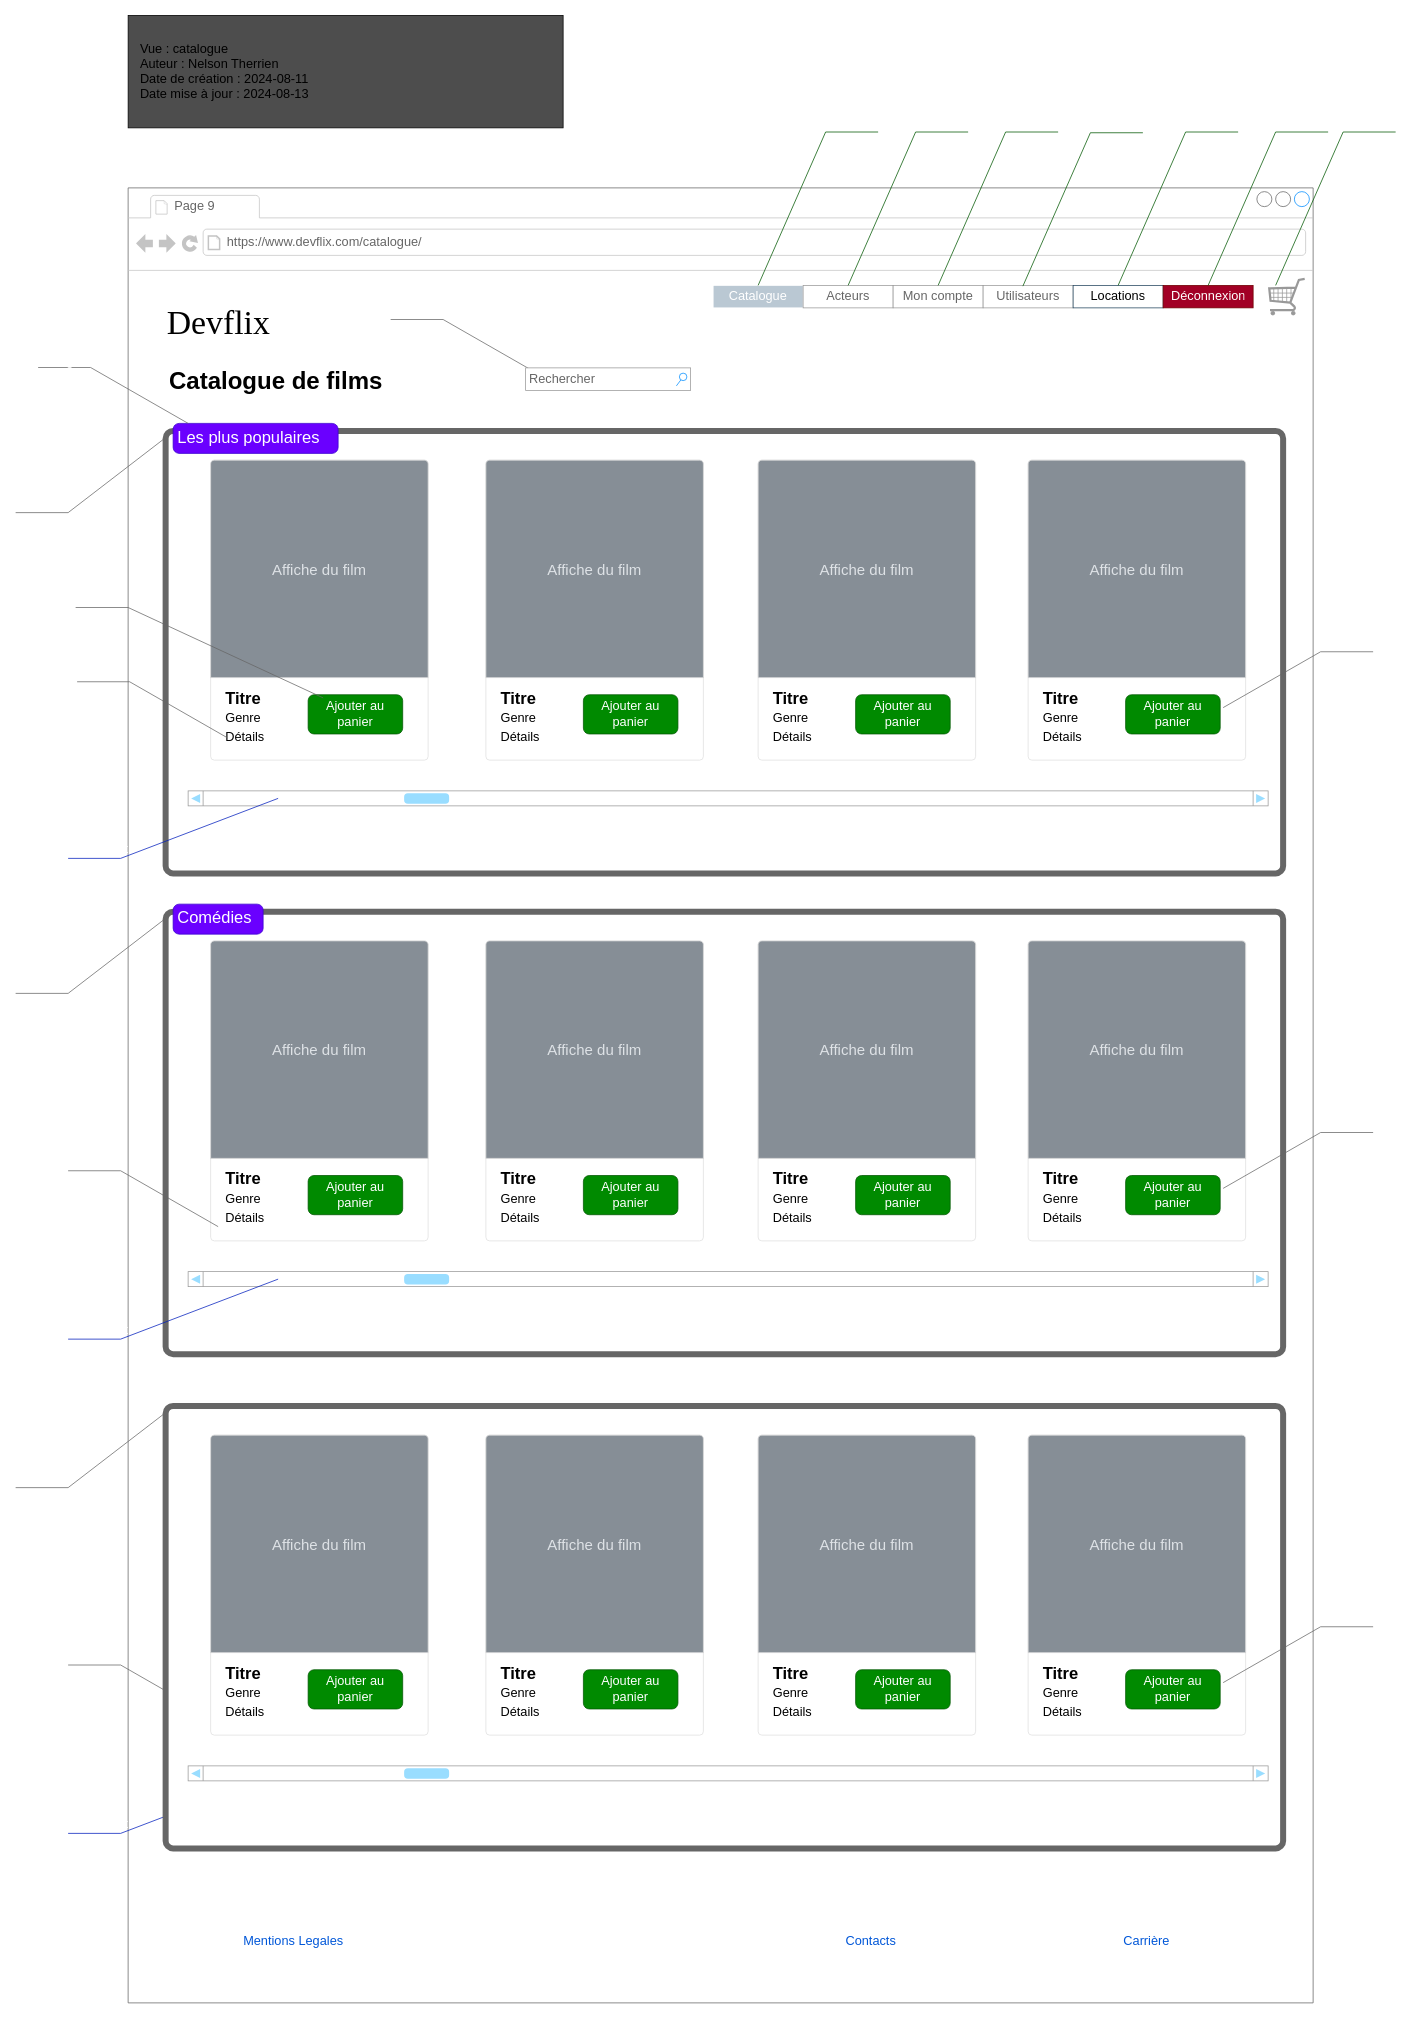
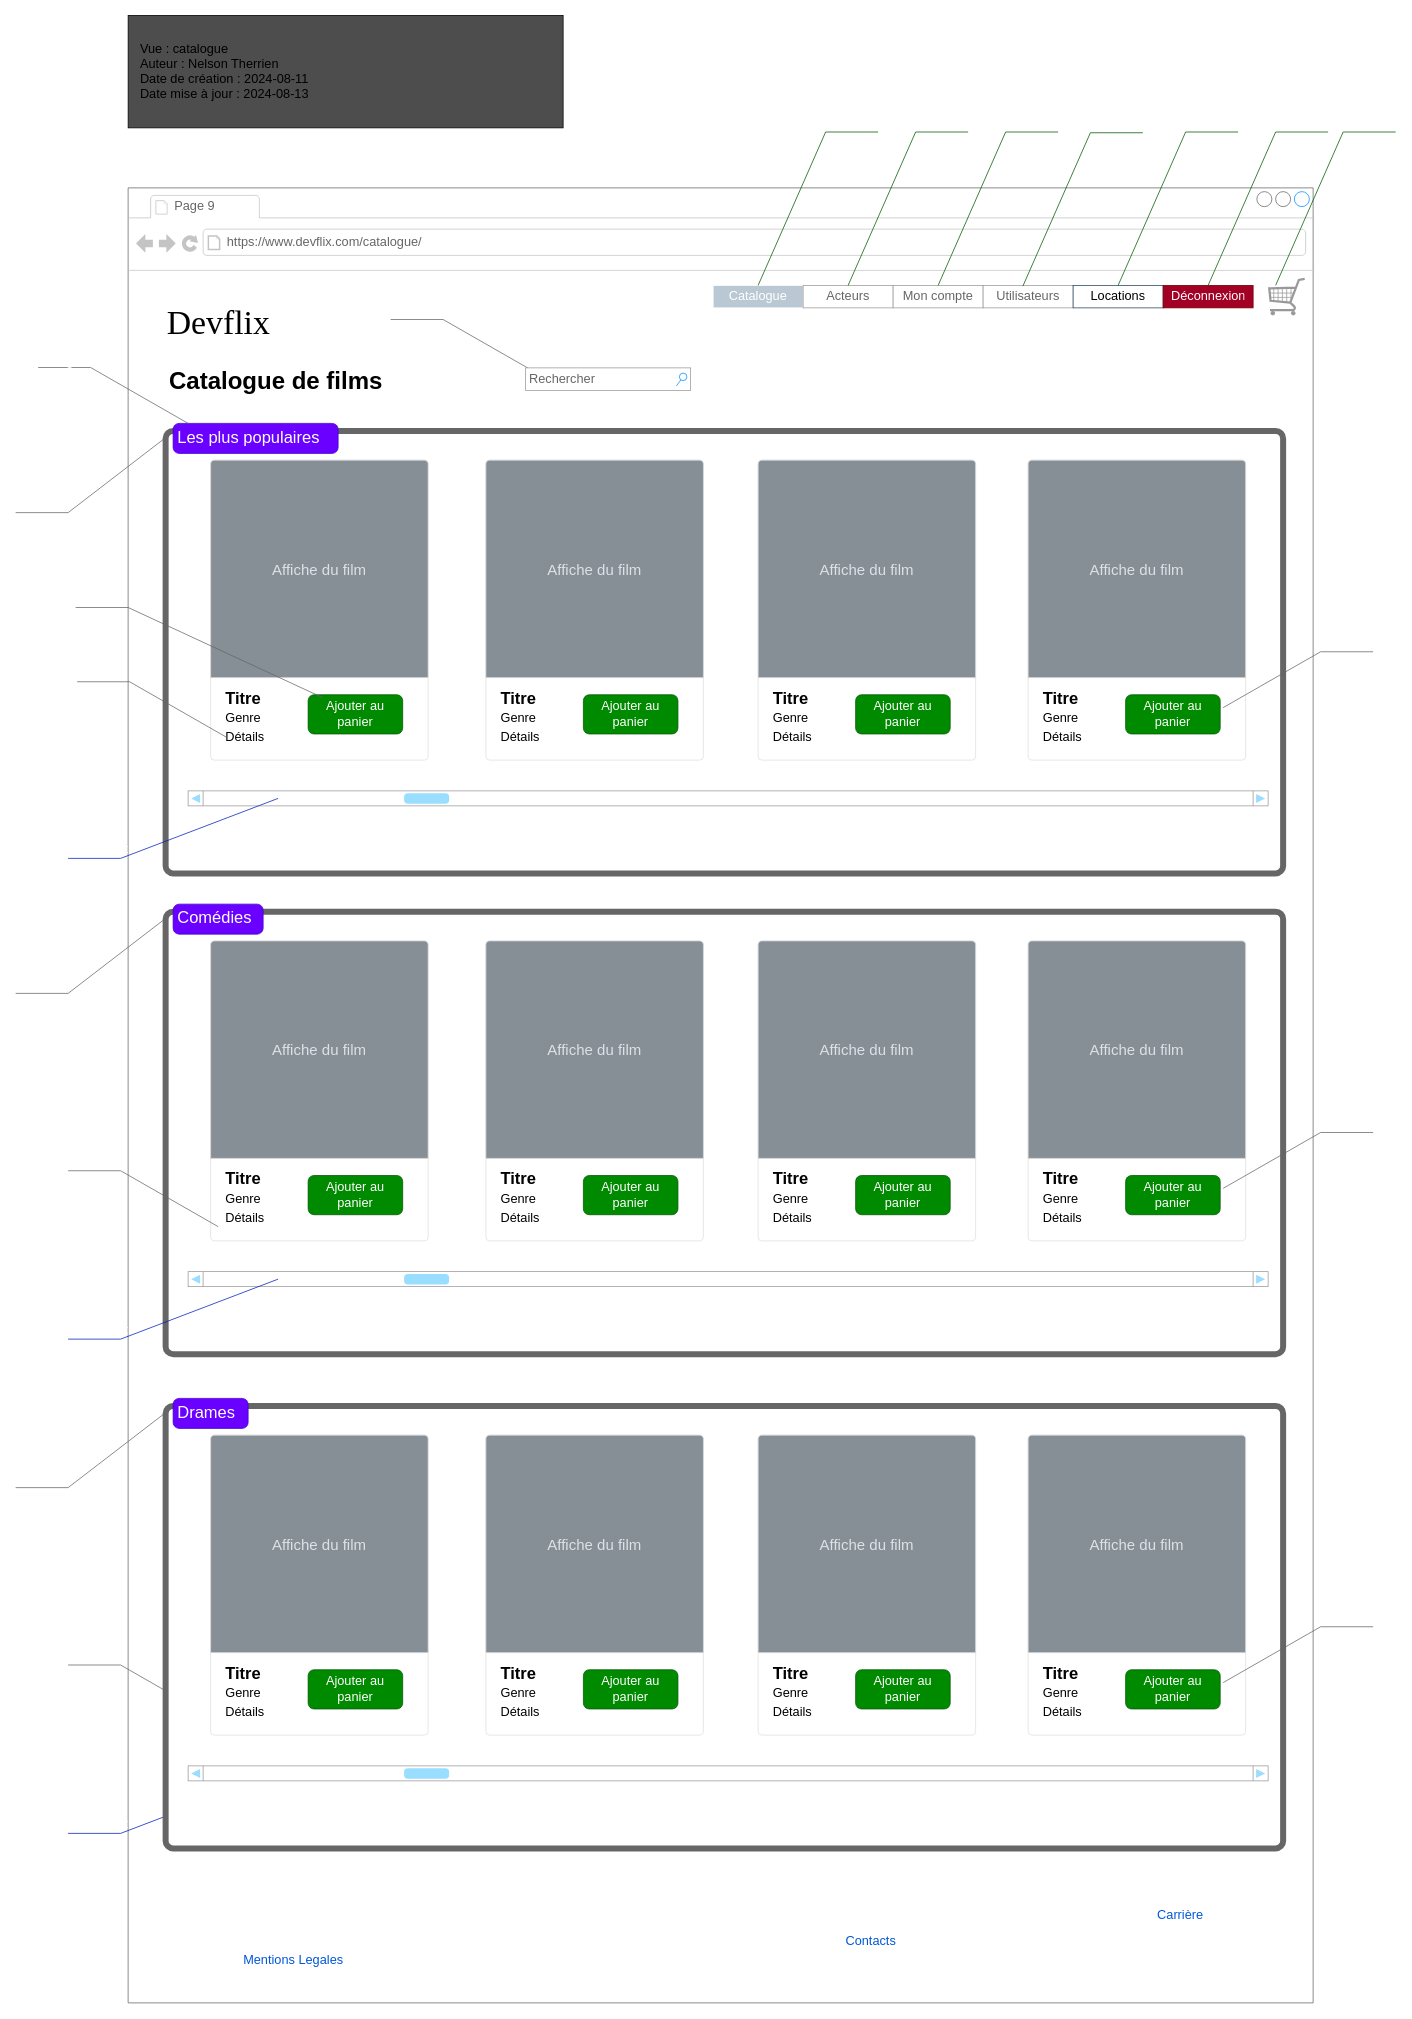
none -> (210, 1413)
(293, 1941) -> (293, 1960)
(1148, 1941) -> (1182, 1915)
